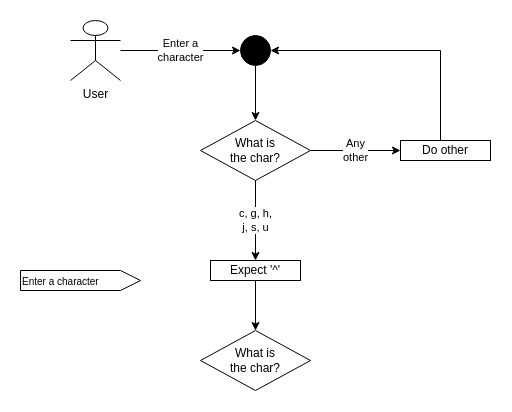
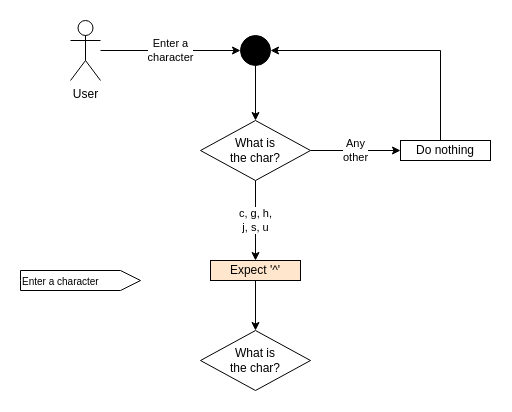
(96, 51) -> (86, 51)
(446, 151) -> (446, 151)
(256, 271) -> (256, 271)
